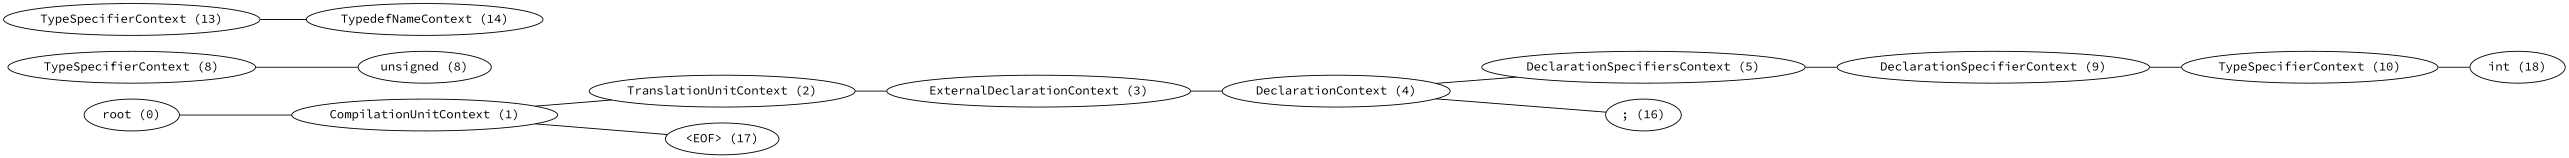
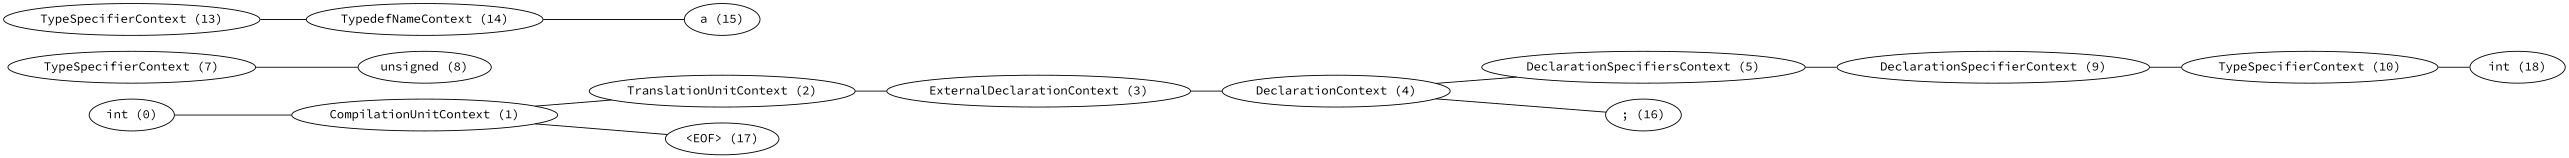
none -> (722, 19)
(132, 67) -> (132, 67)
(132, 115) -> (132, 115)
